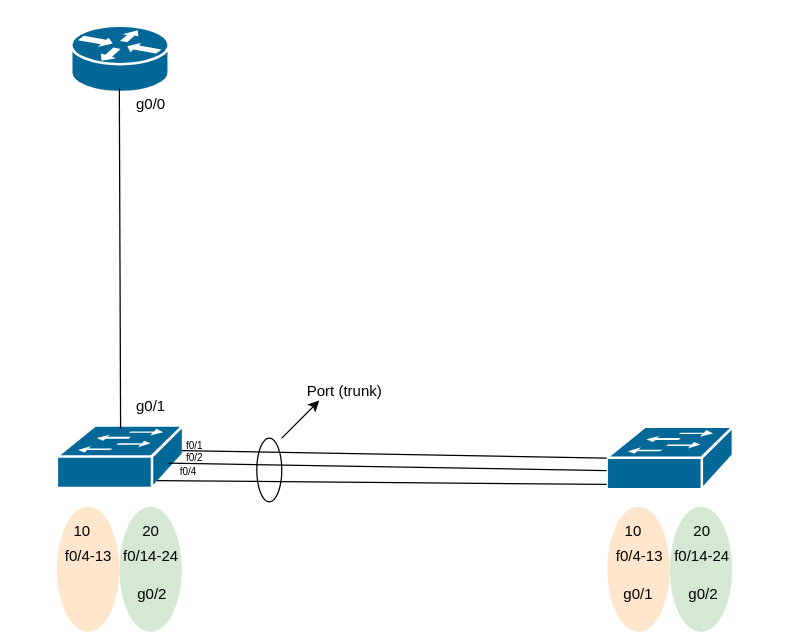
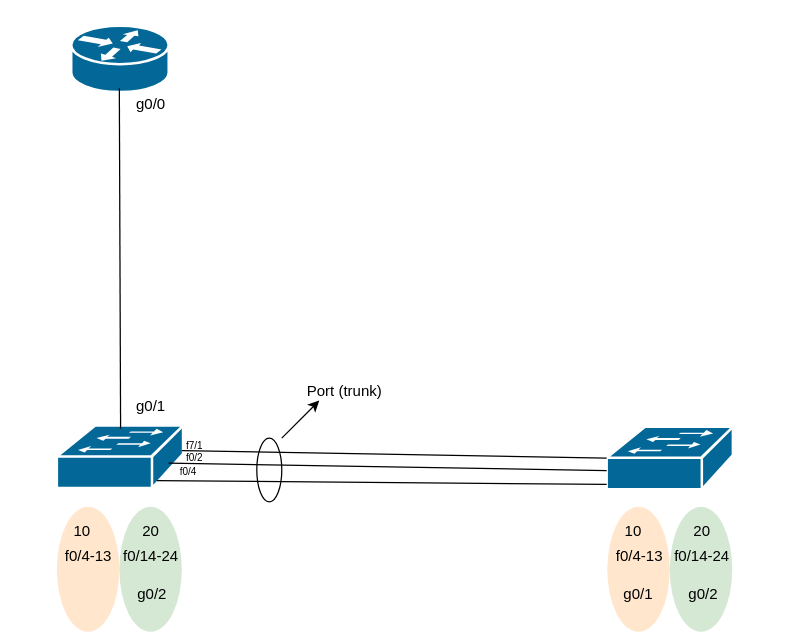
(195, 444) -> (195, 444)
